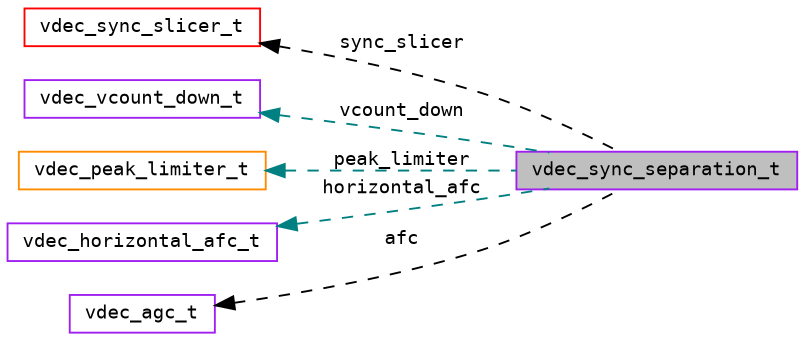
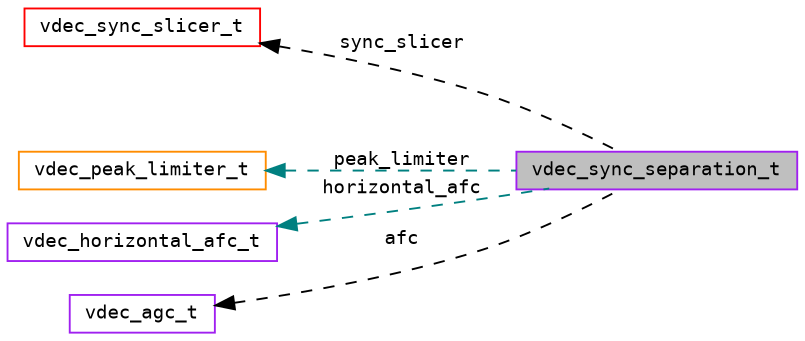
(142, 99) -> none
